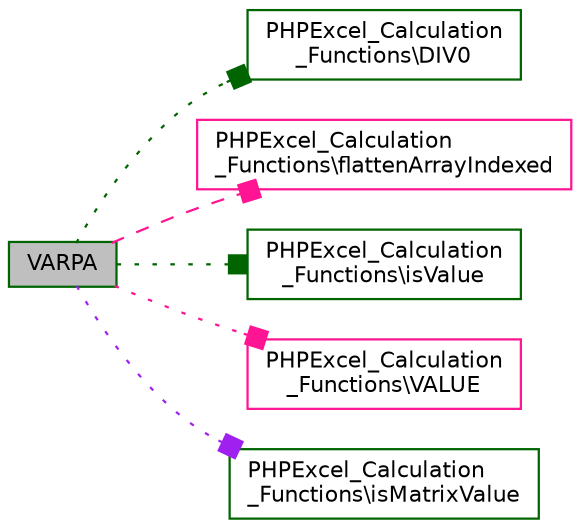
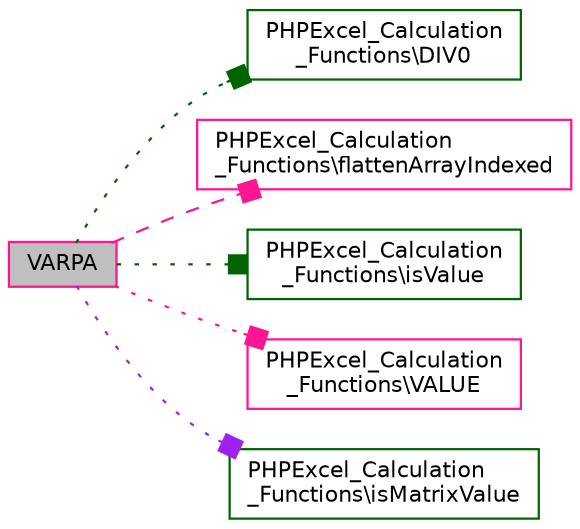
(63, 264) -> (63, 264)
